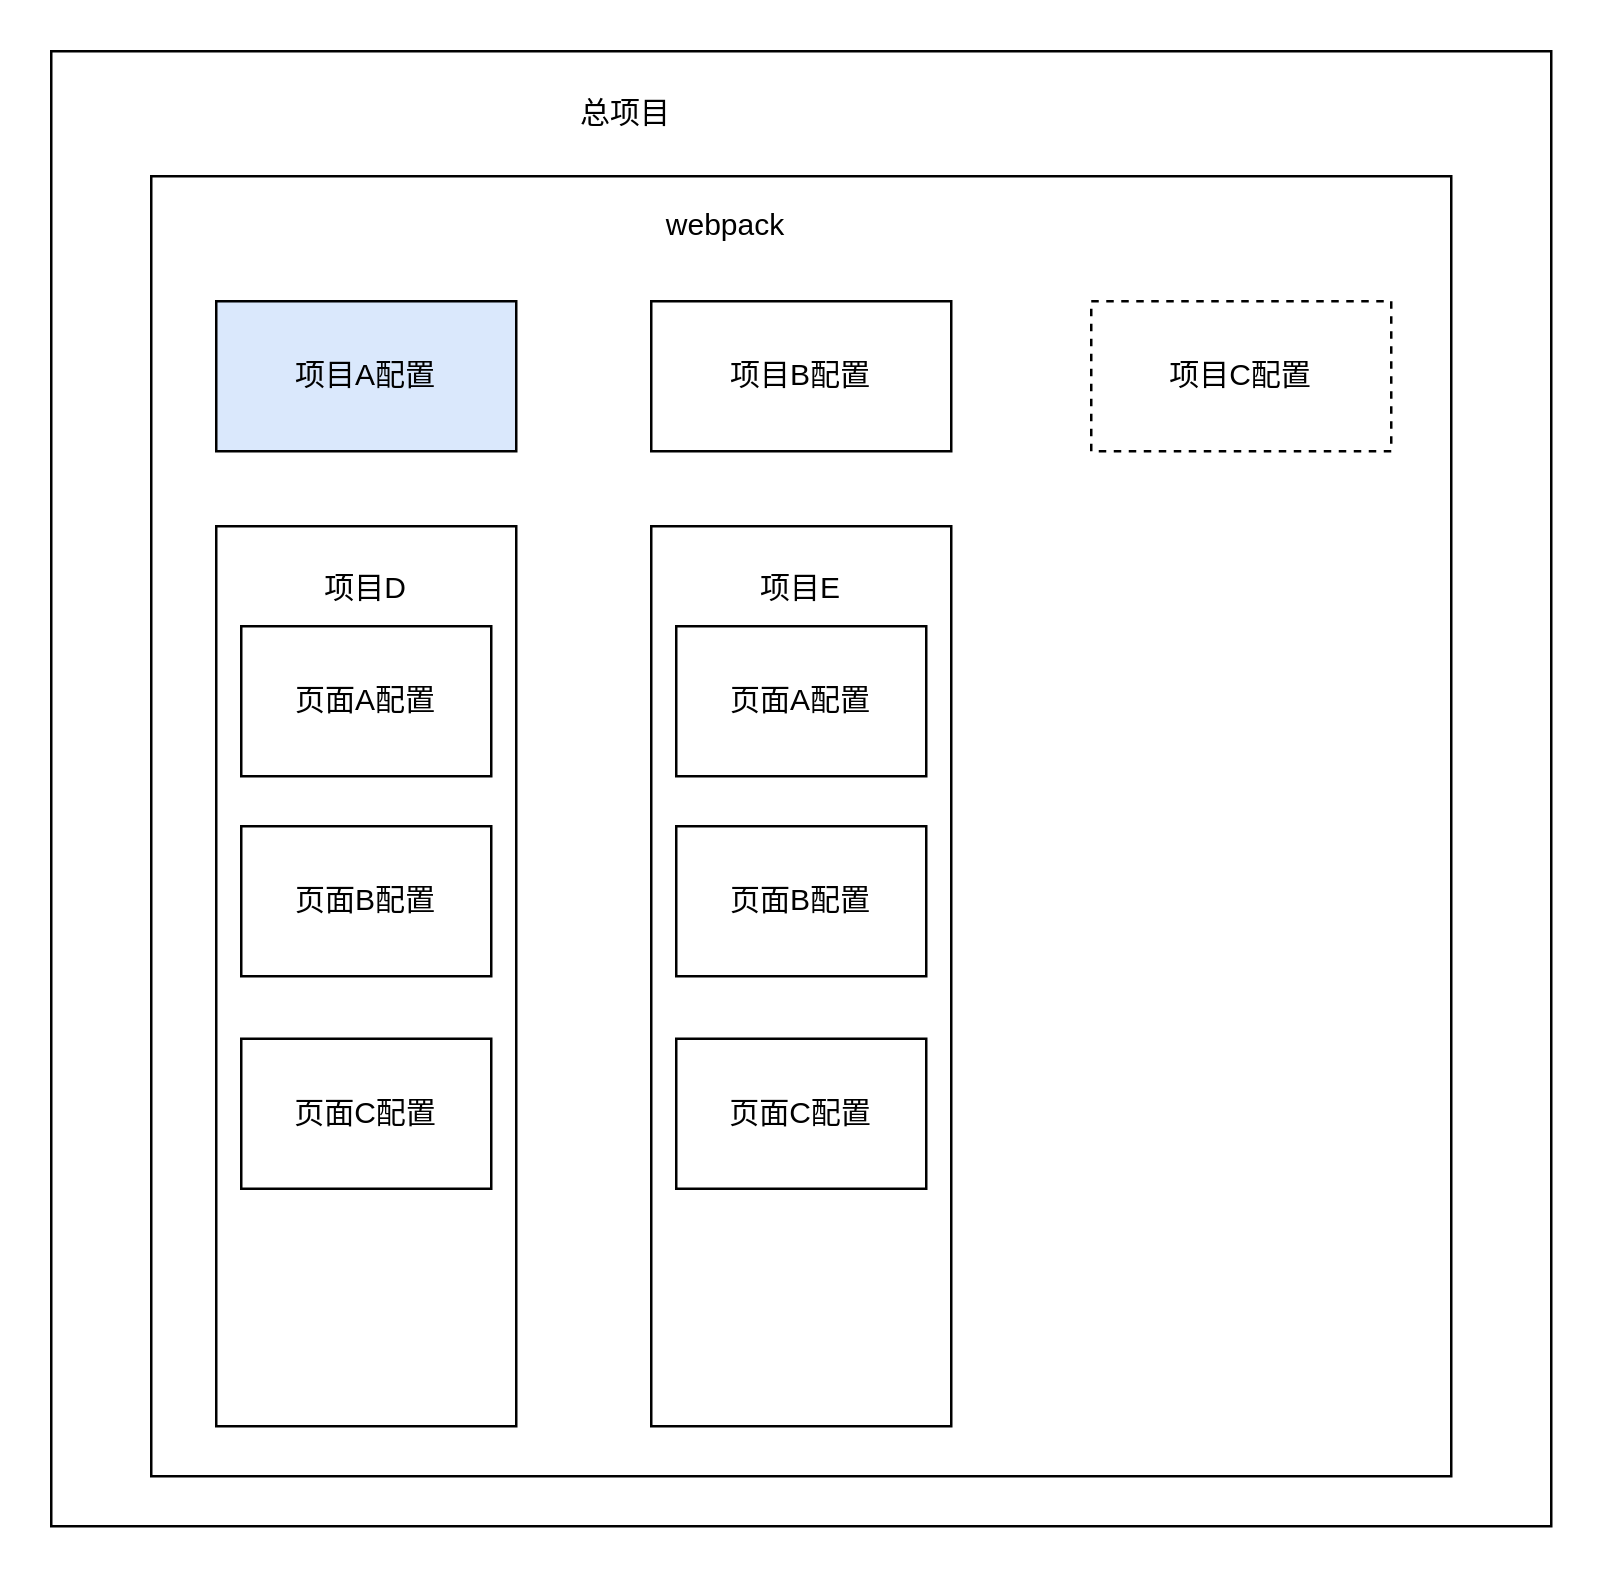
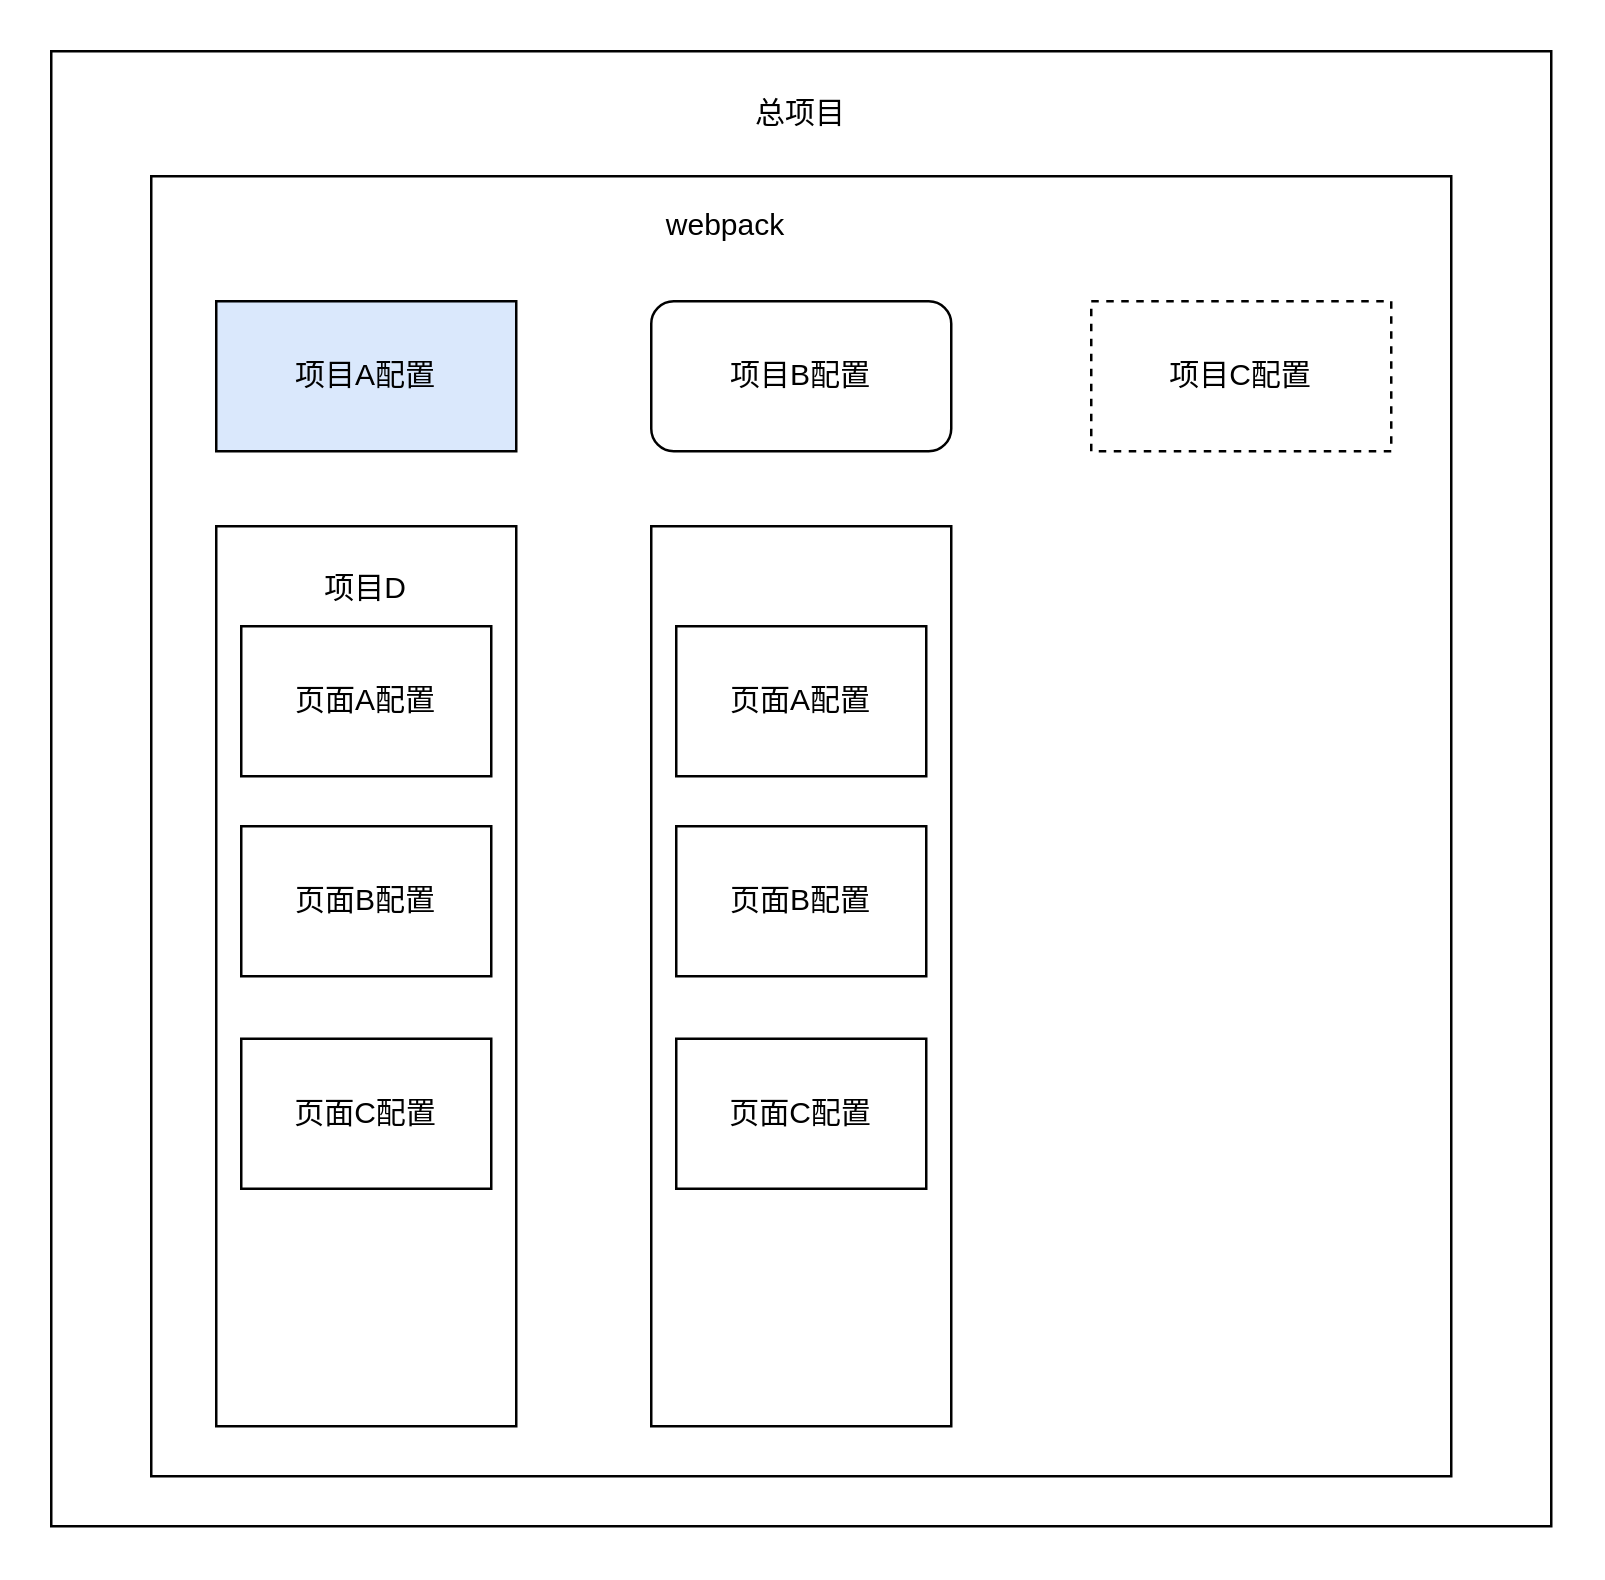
(626, 114) -> (801, 114)
(801, 376) -> (801, 376)
(801, 589) -> none
